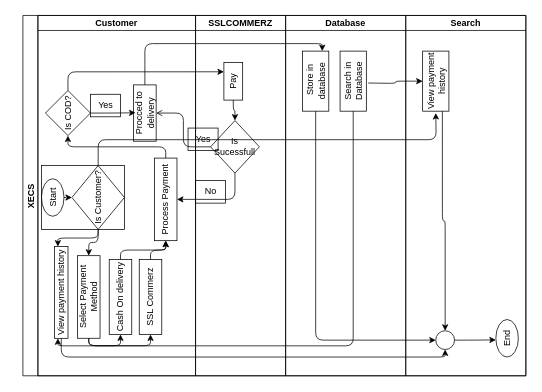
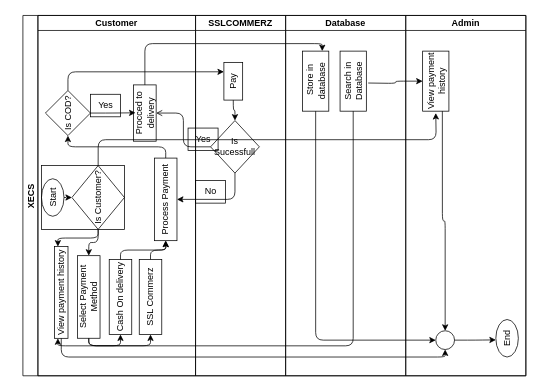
(465, 23) -> (465, 23)
